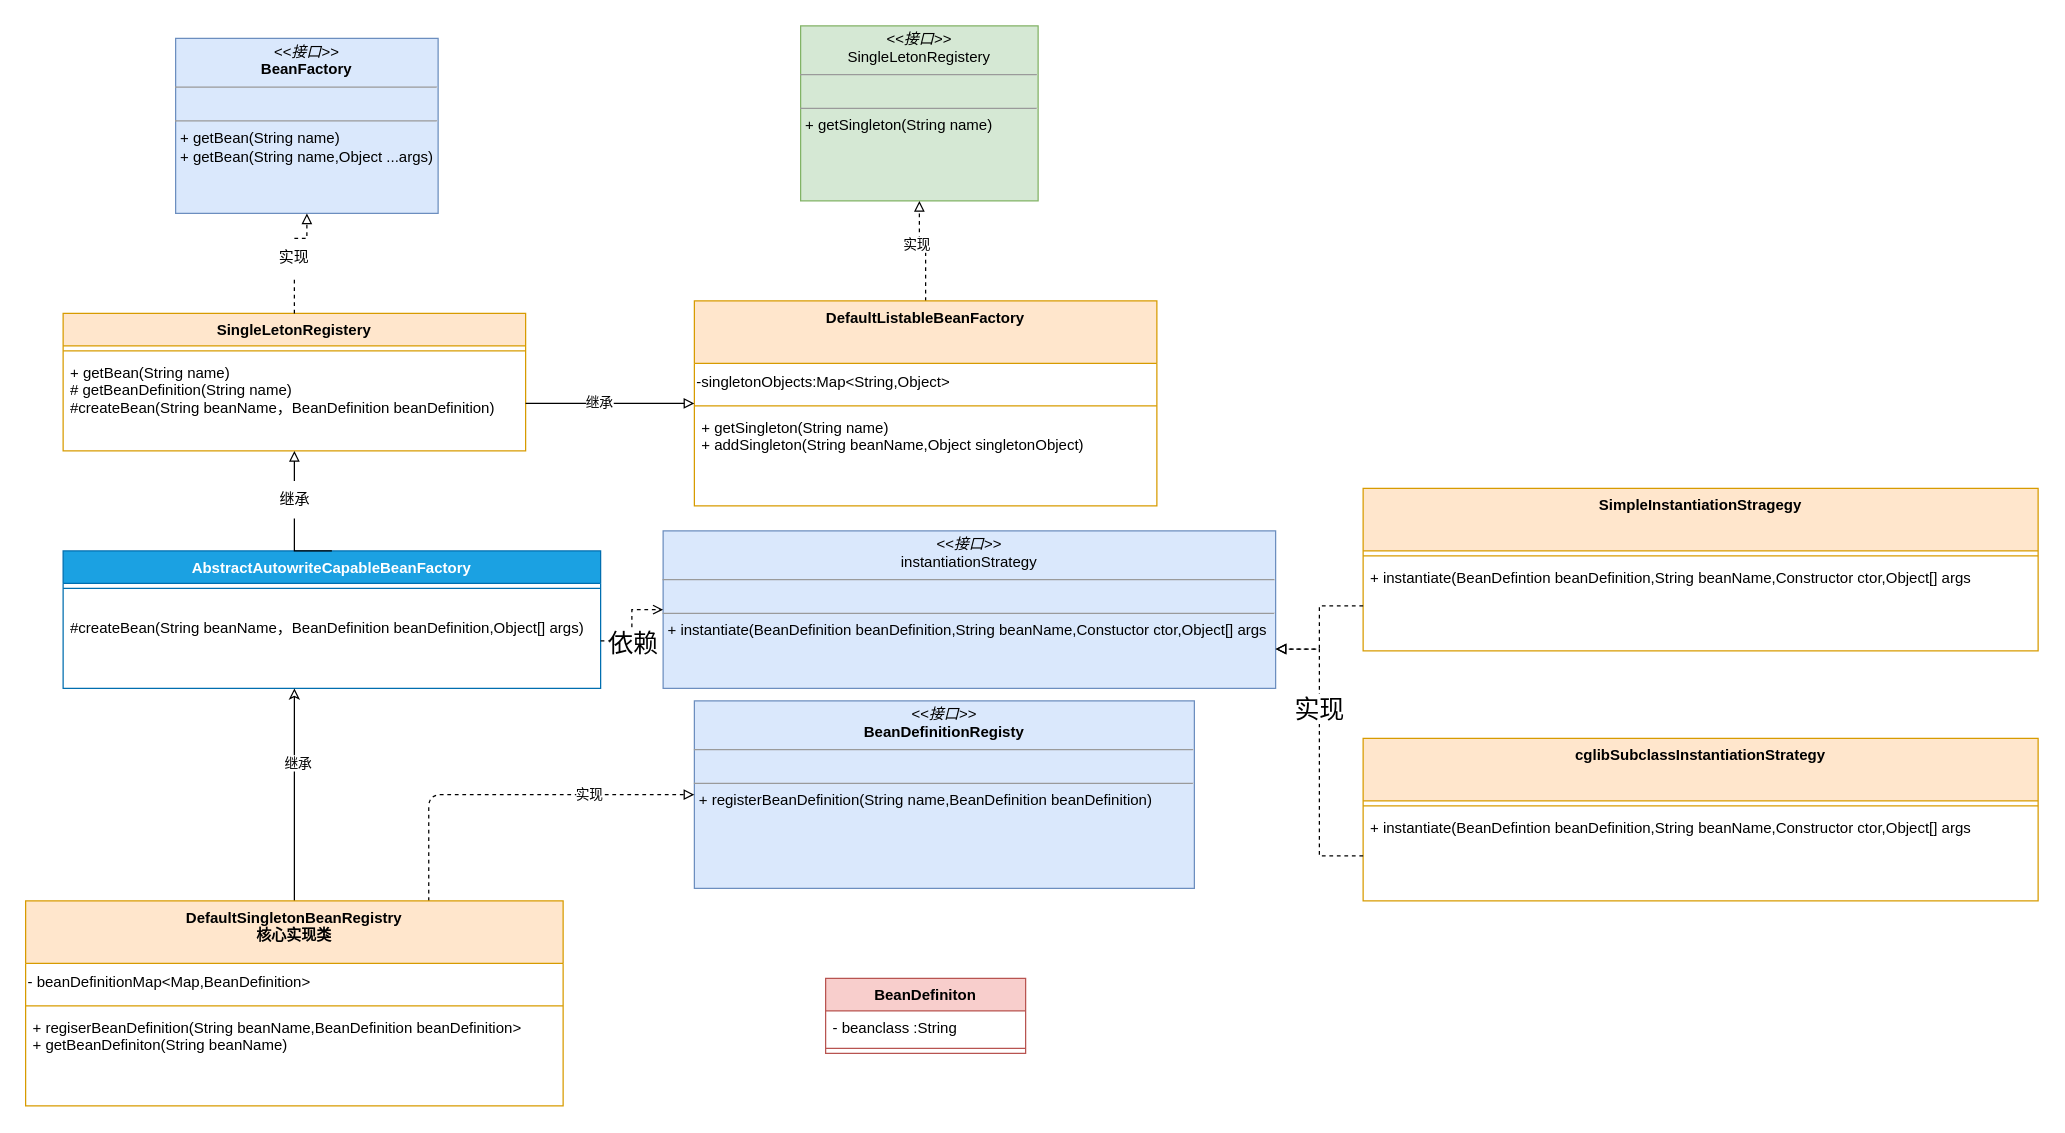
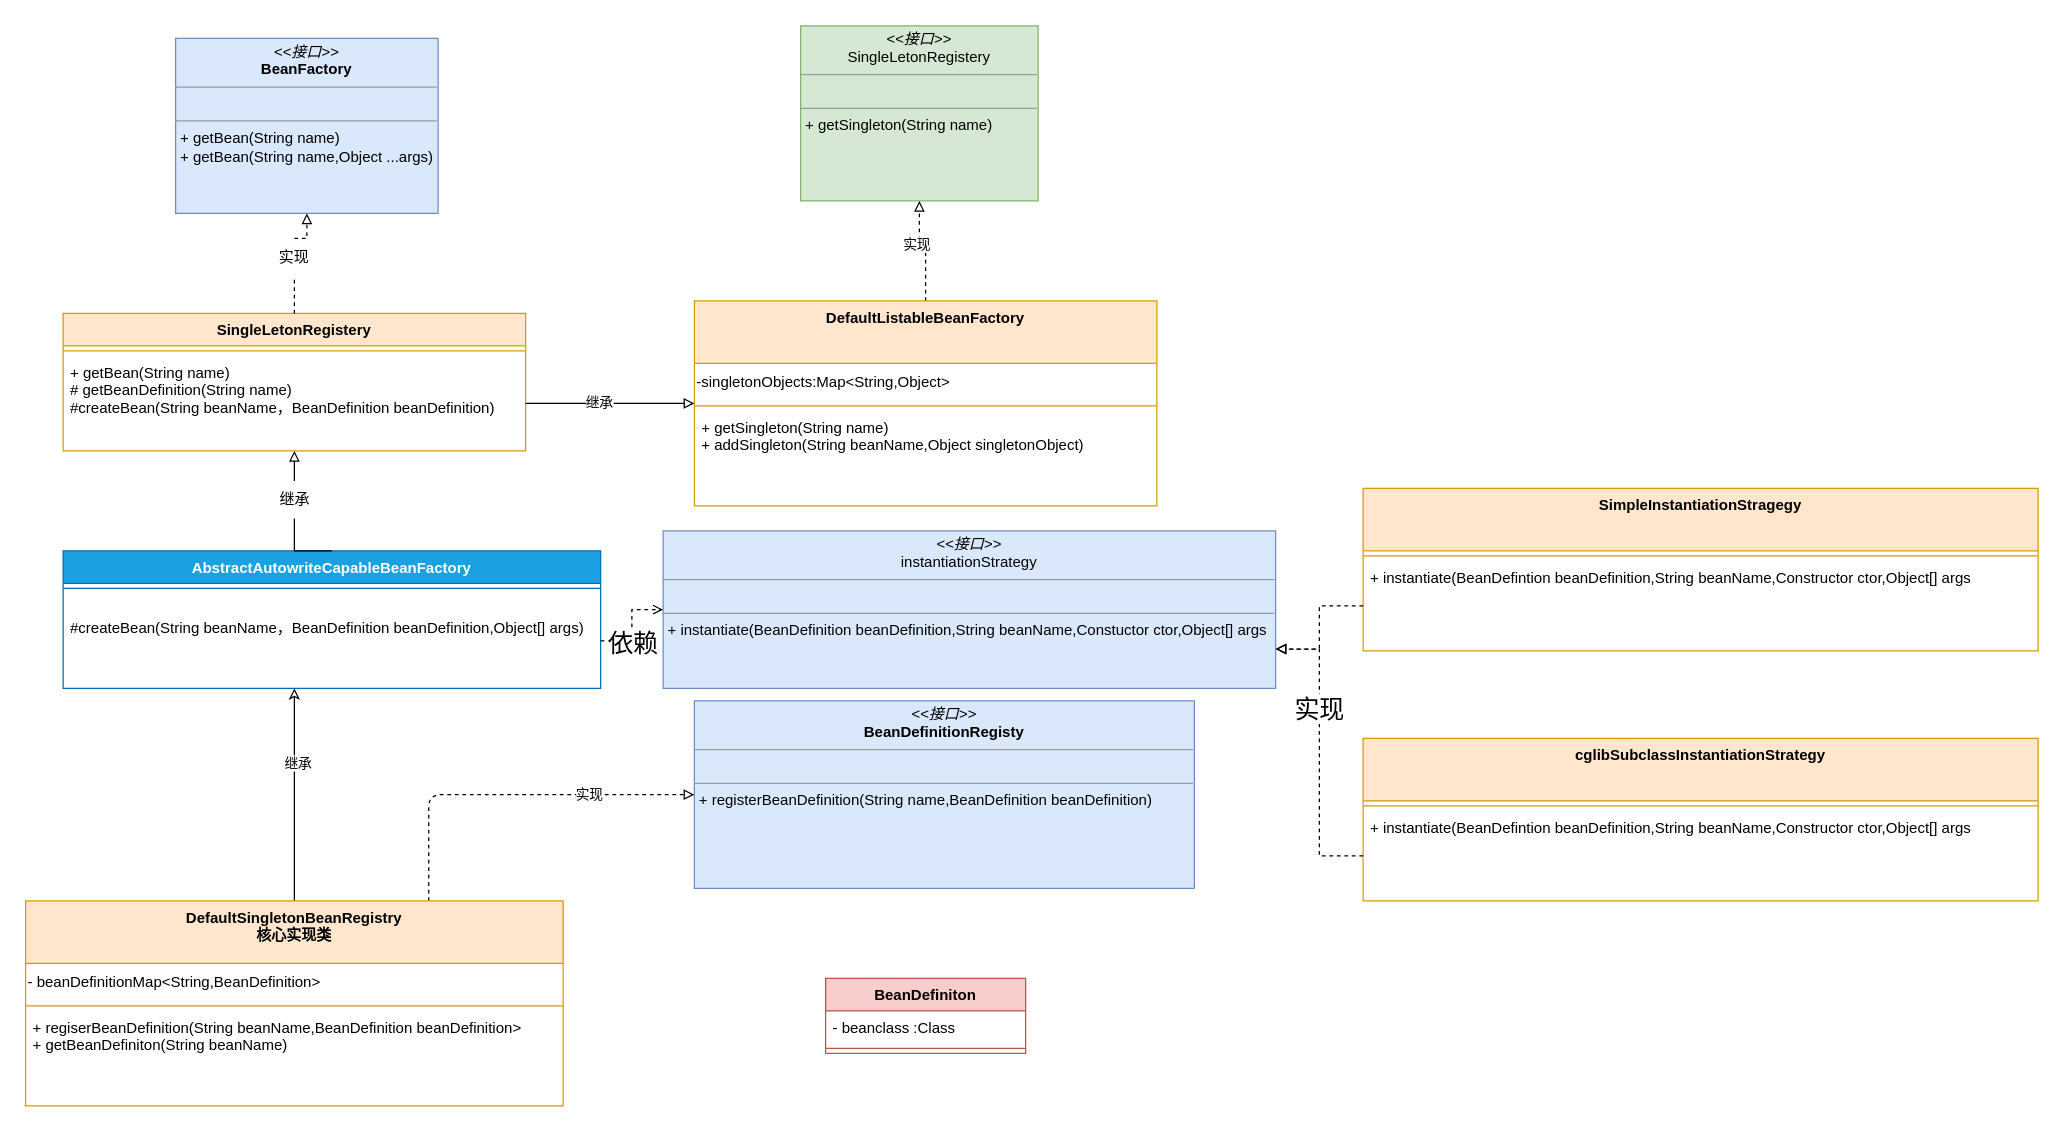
(176, 982) -> (187, 982)
(903, 1028) -> (898, 1028)
